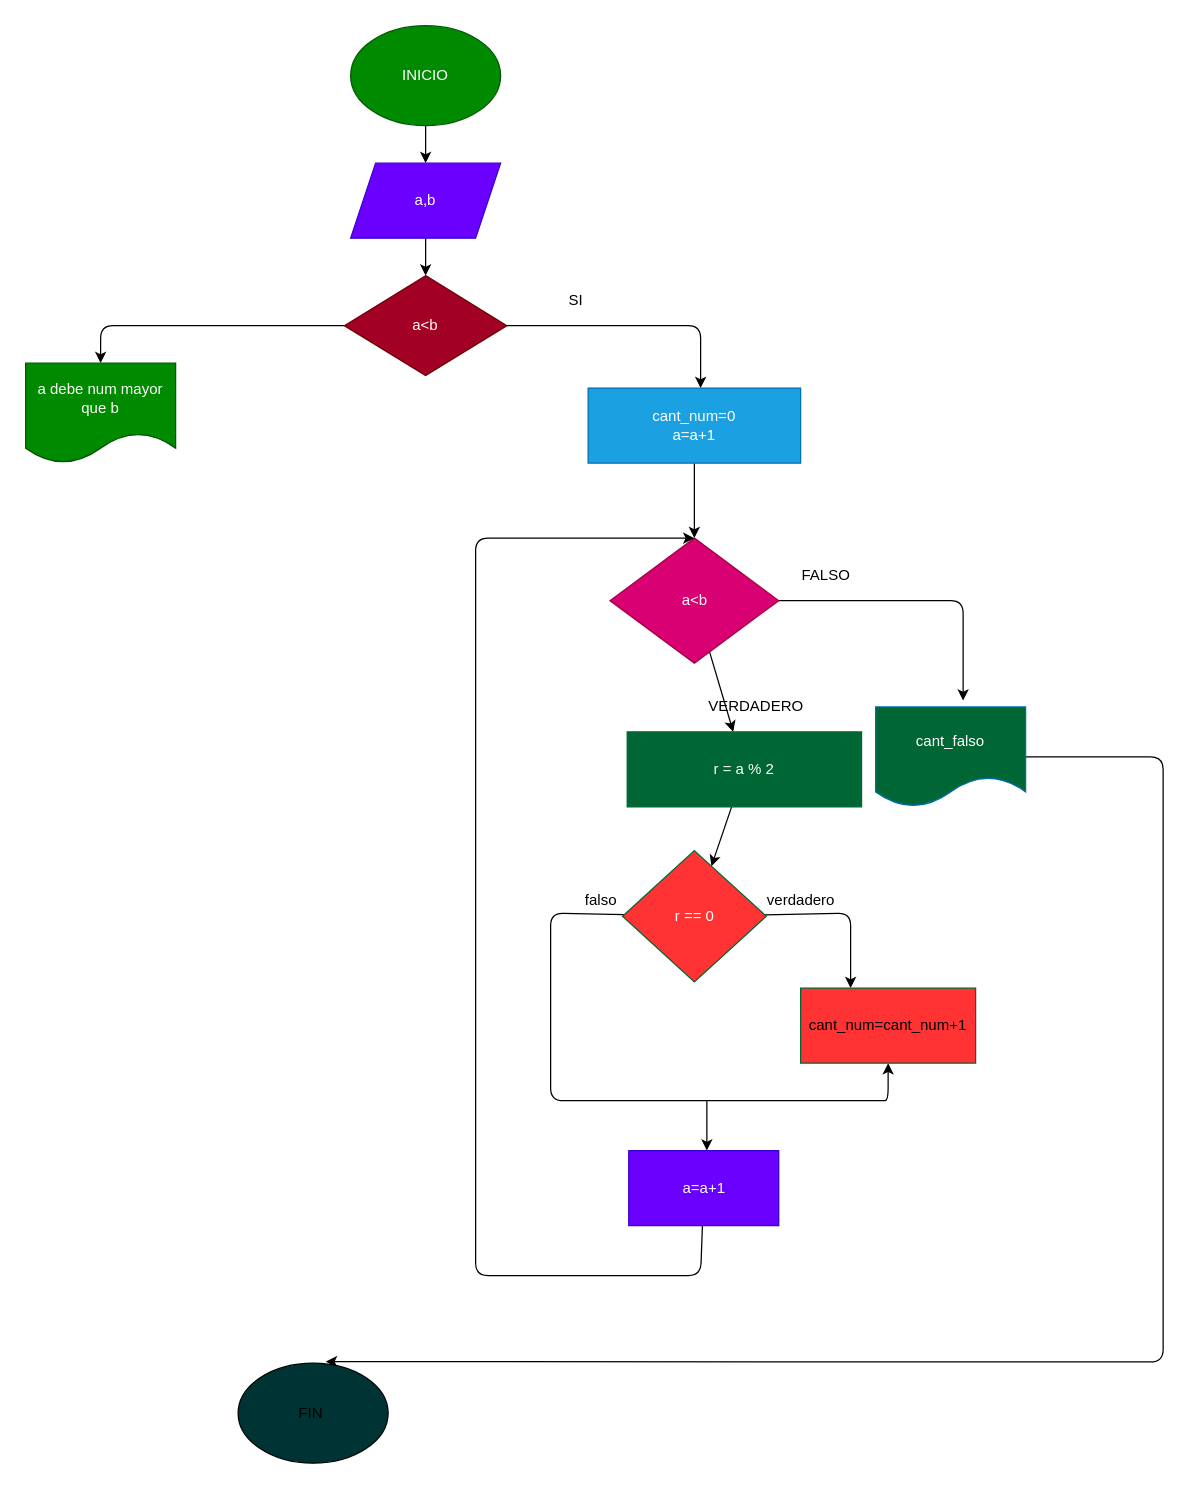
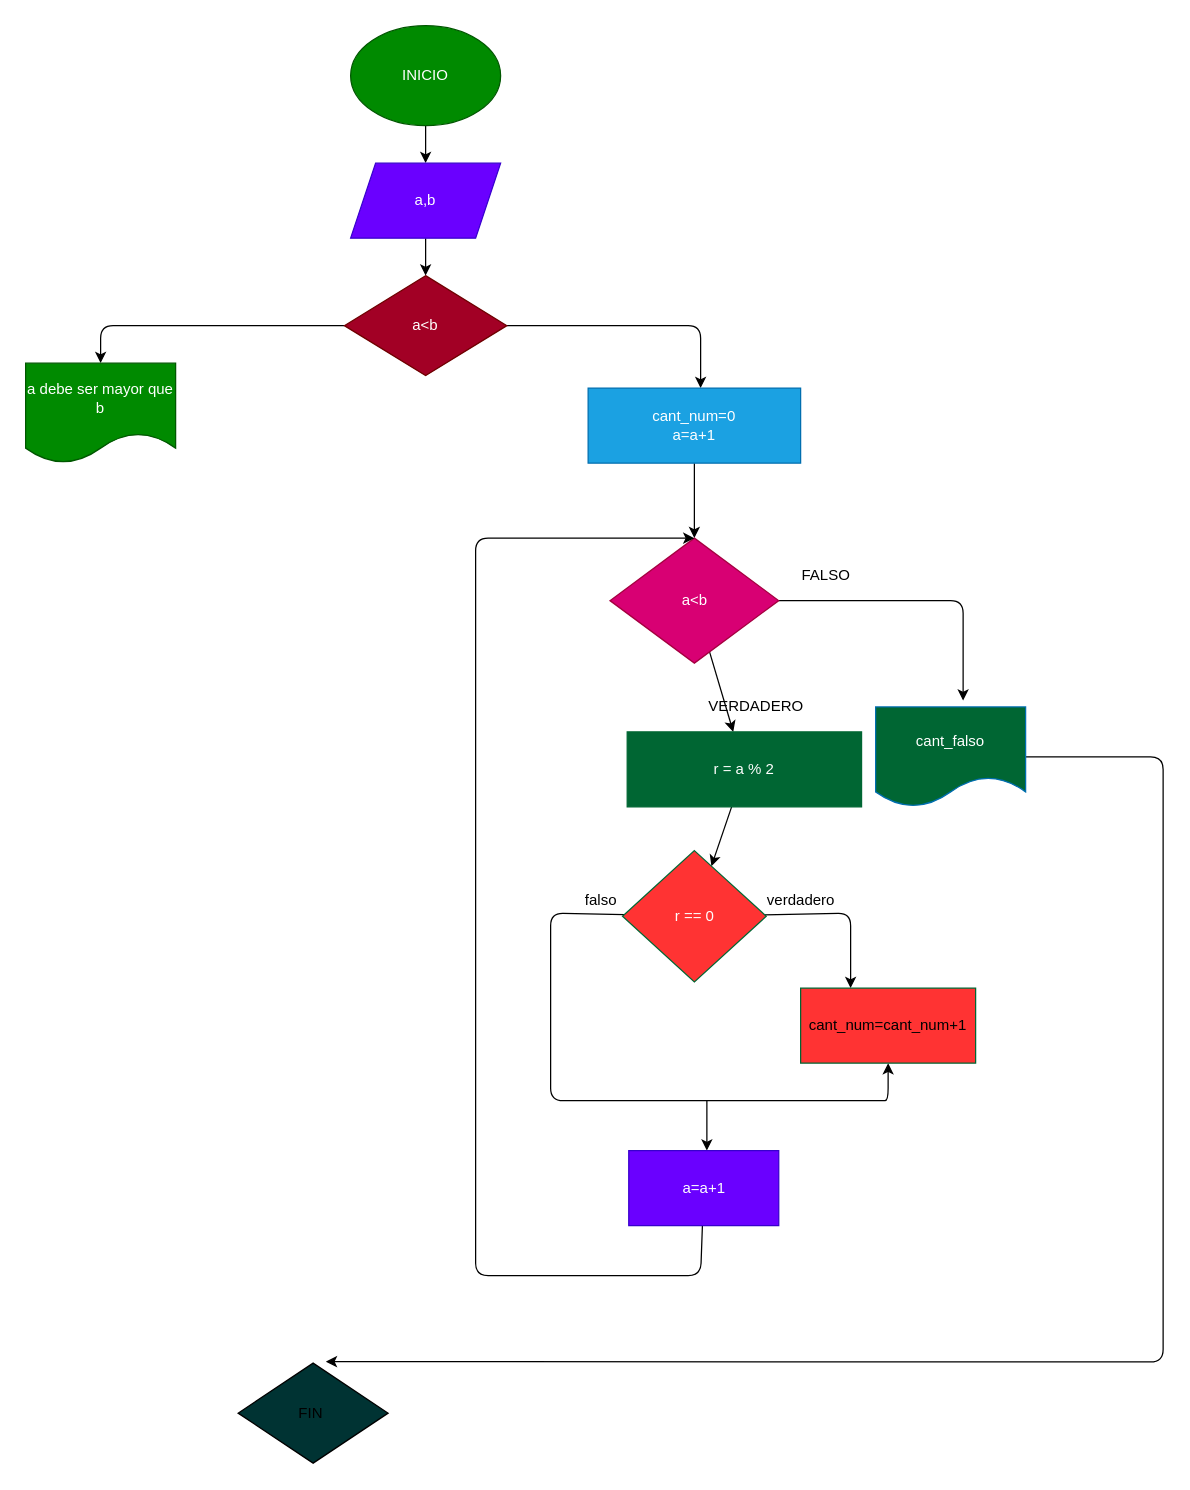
(576, 301) -> none
(101, 398) -> (101, 398)
(313, 1413) -> (313, 1413)
